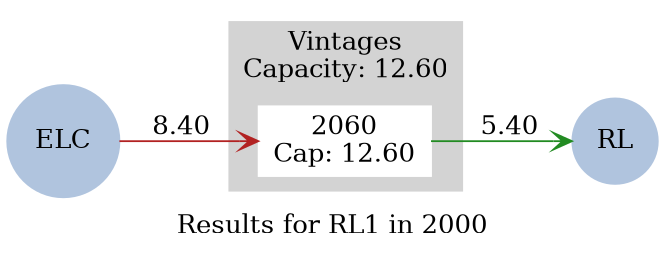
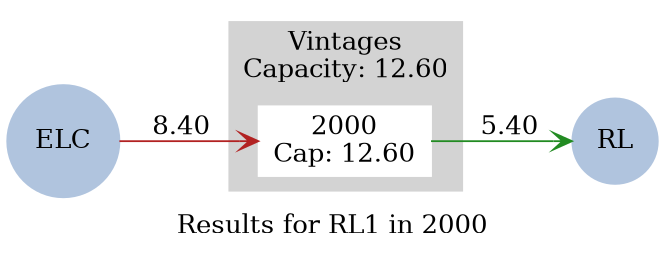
(345, 141) -> (345, 141)
